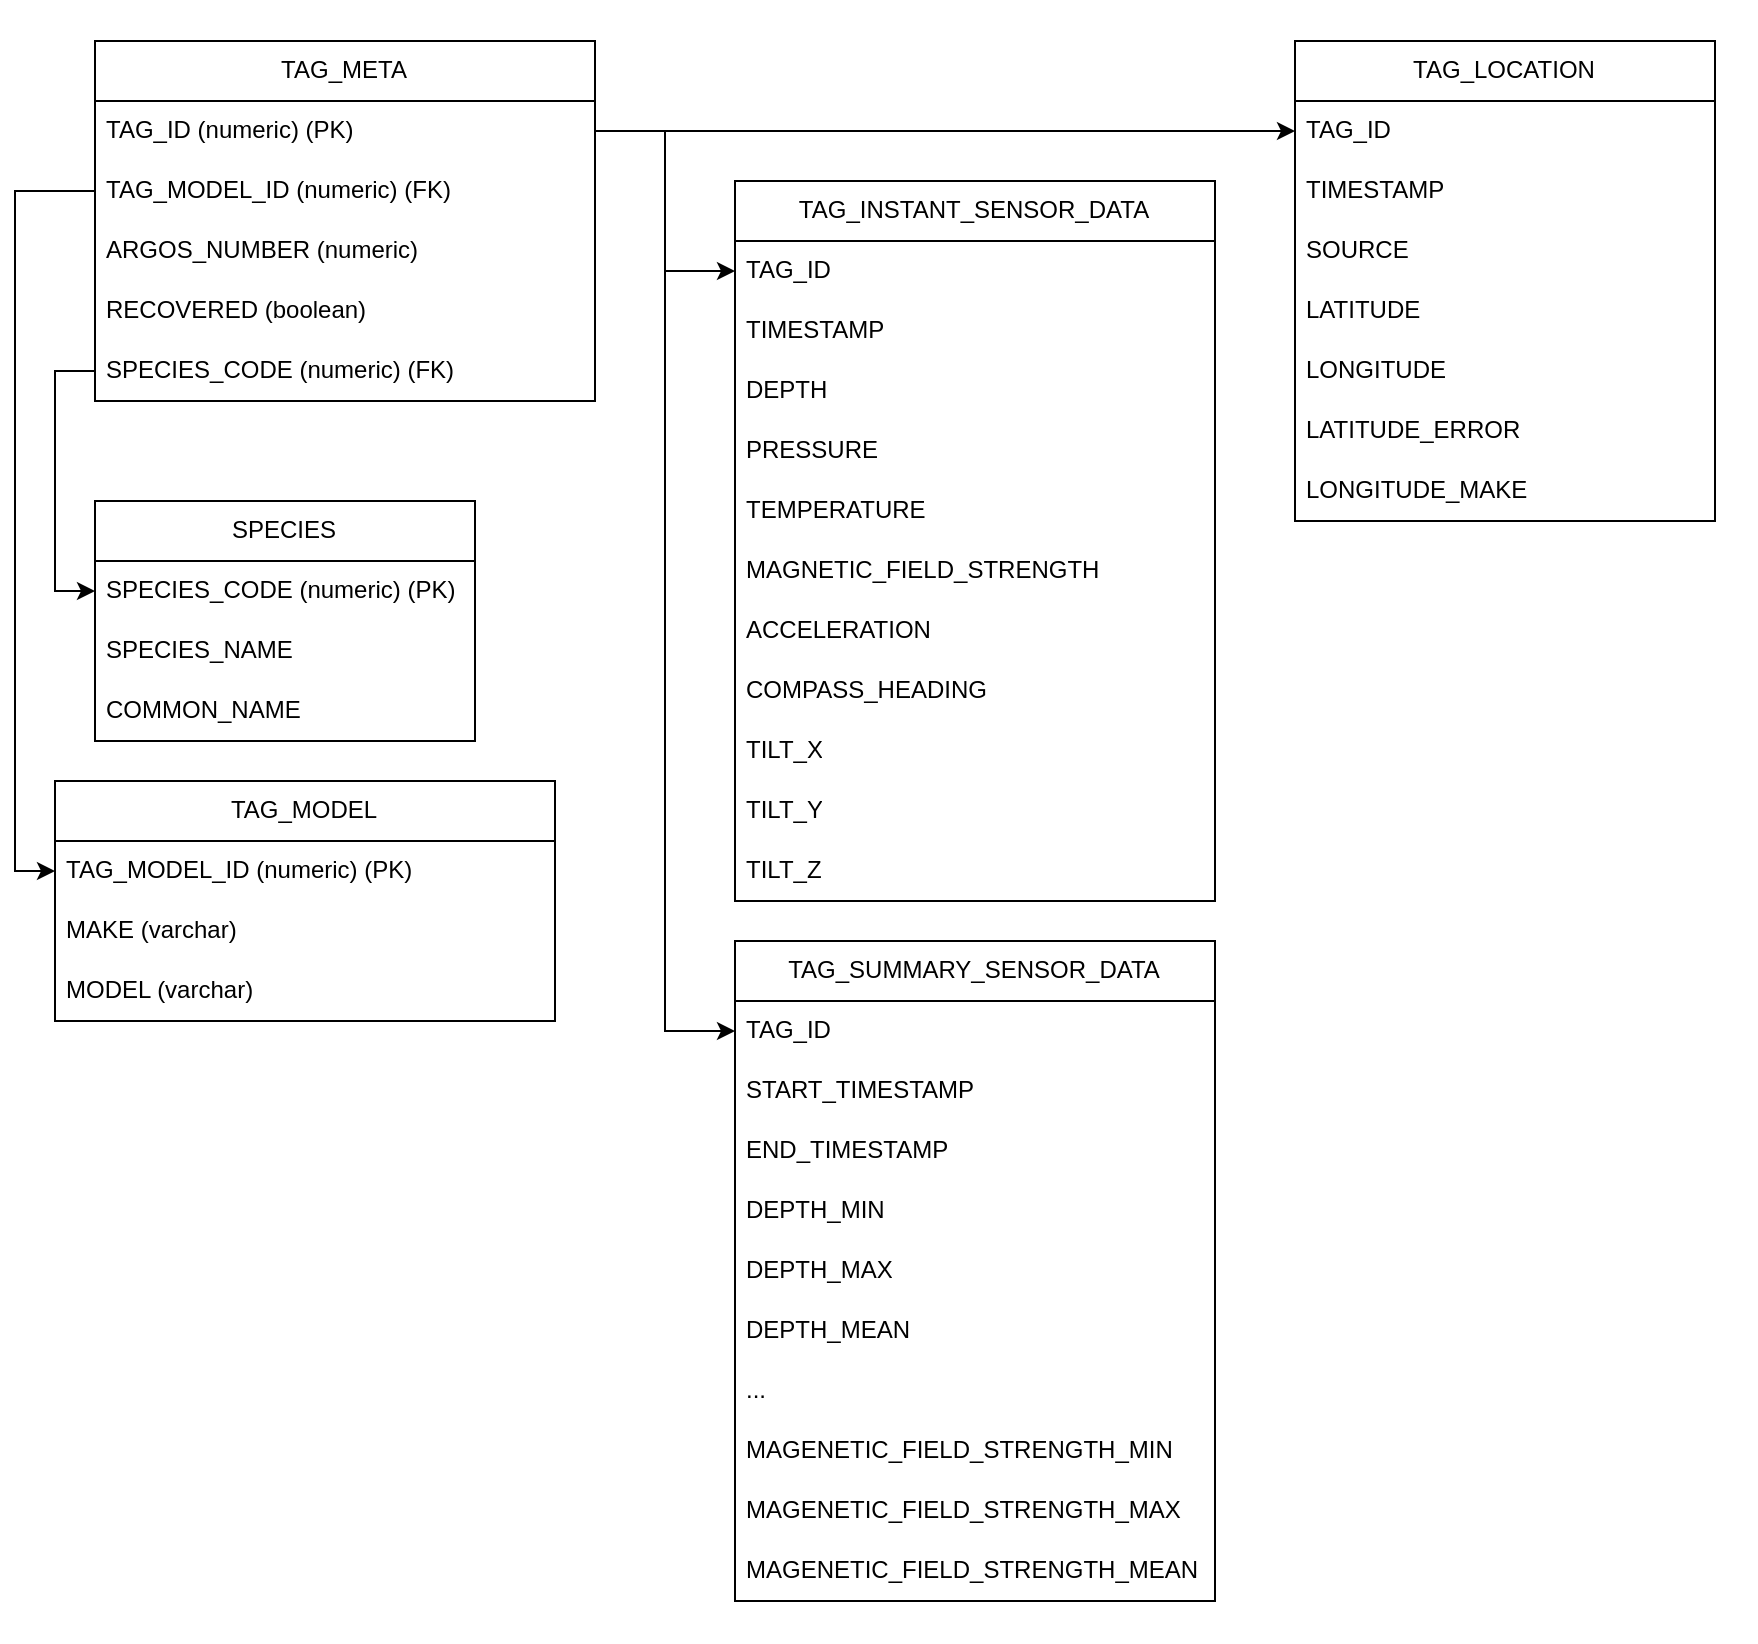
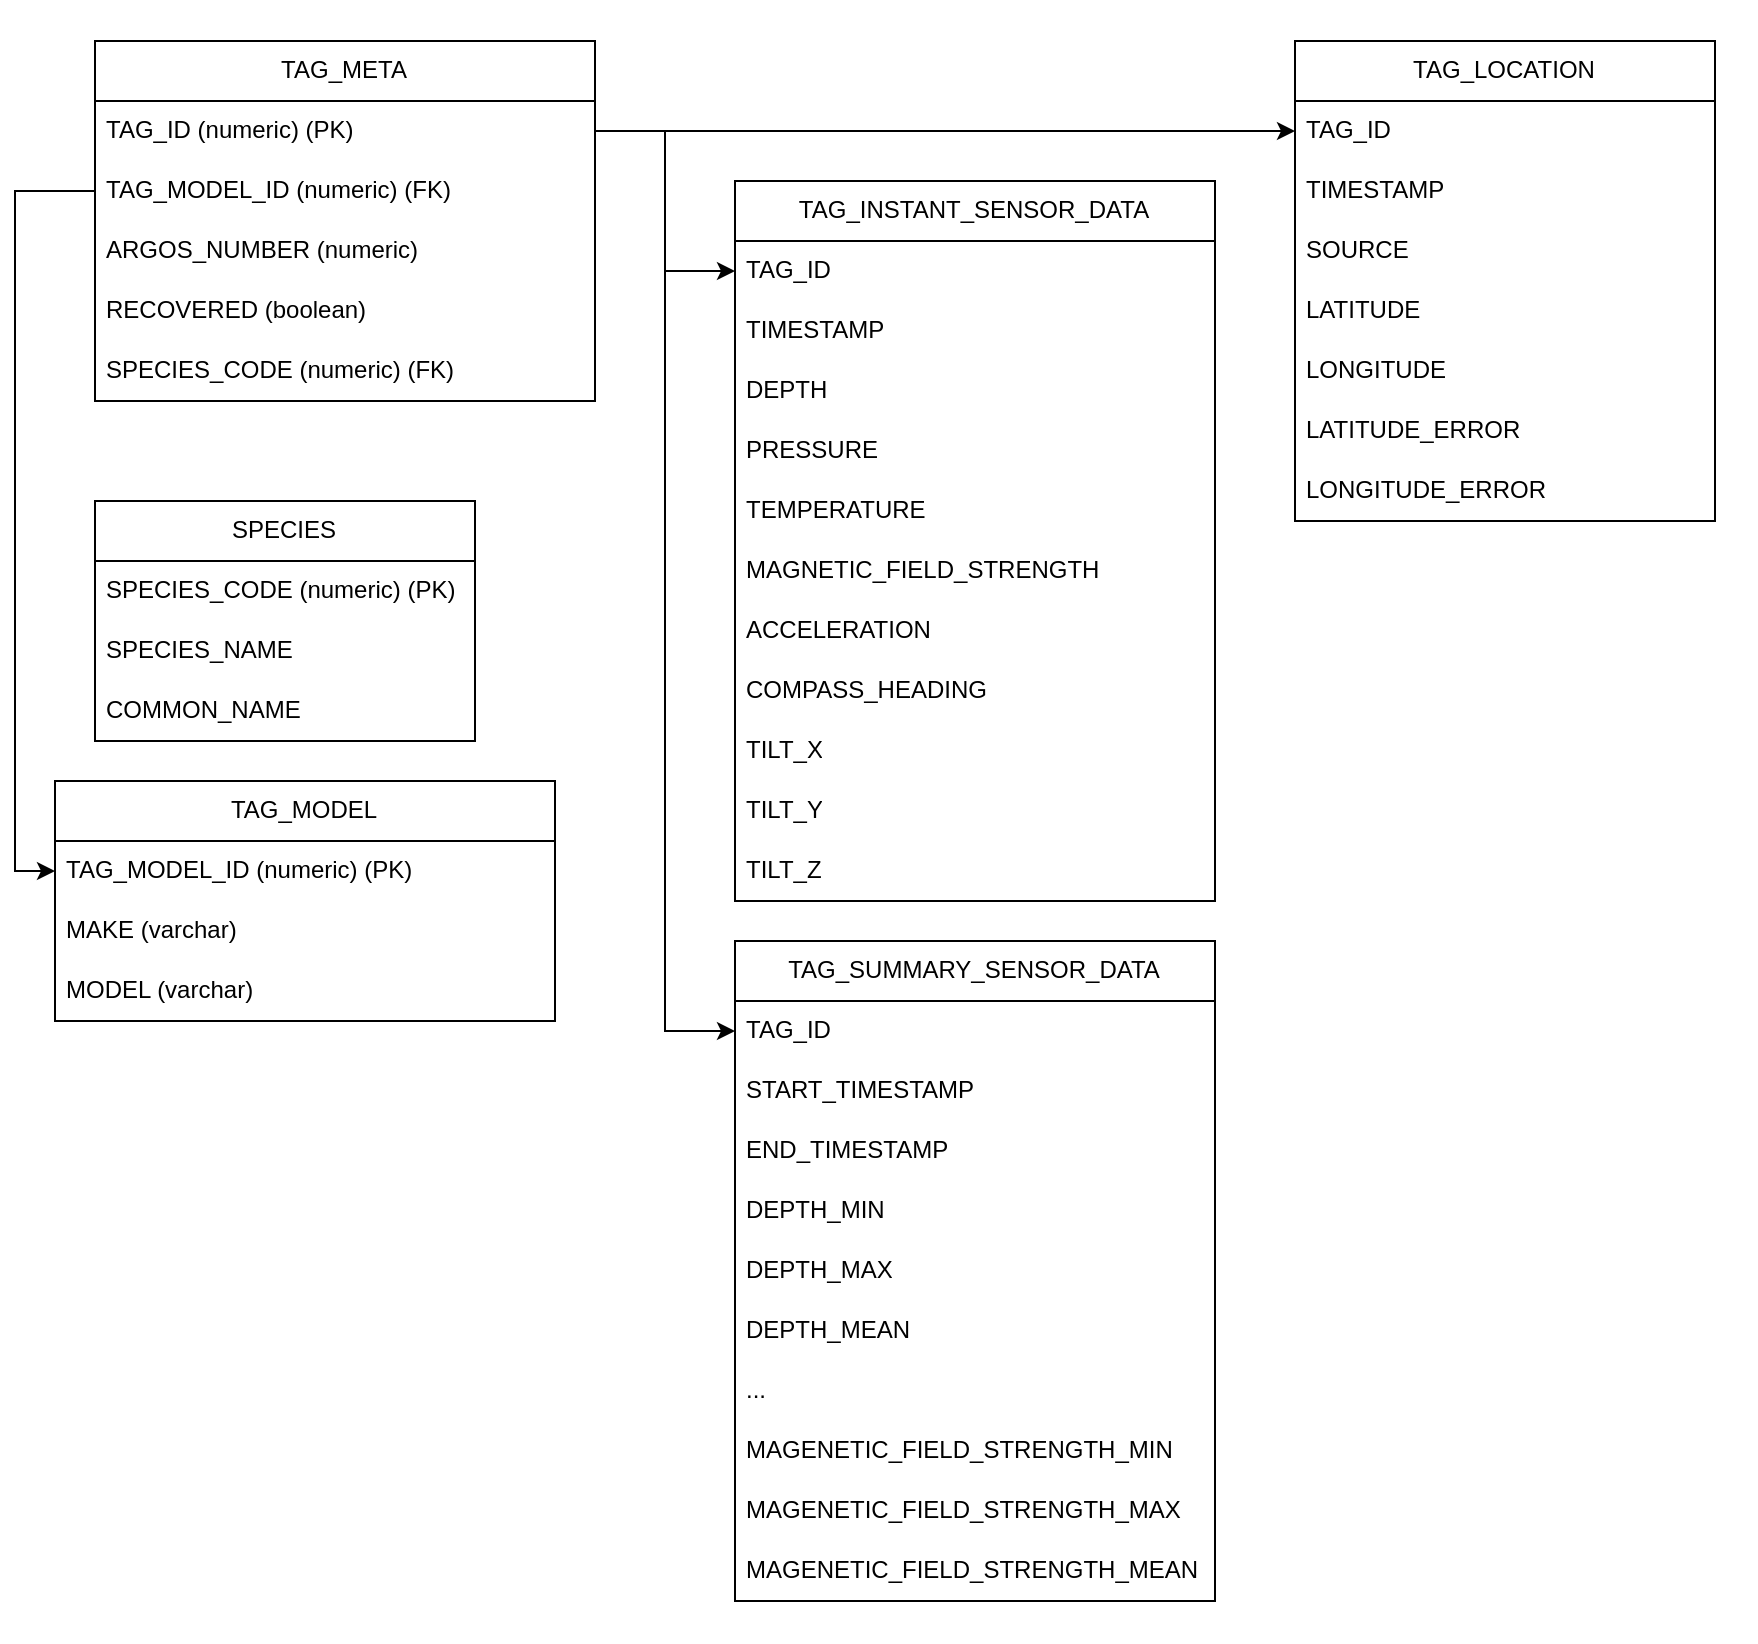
(55, 476) -> none
(1401, 491) -> (1408, 491)
